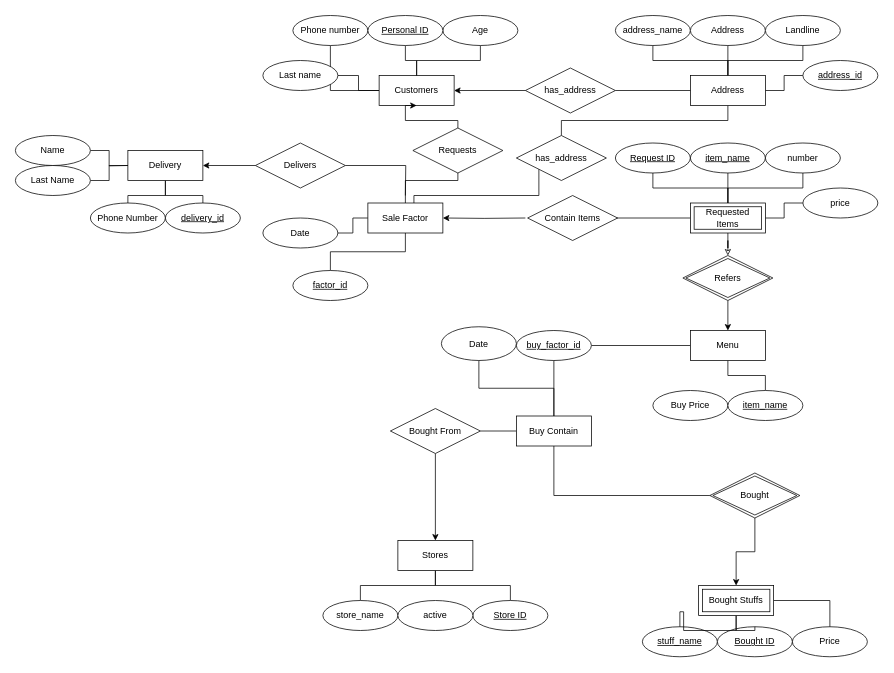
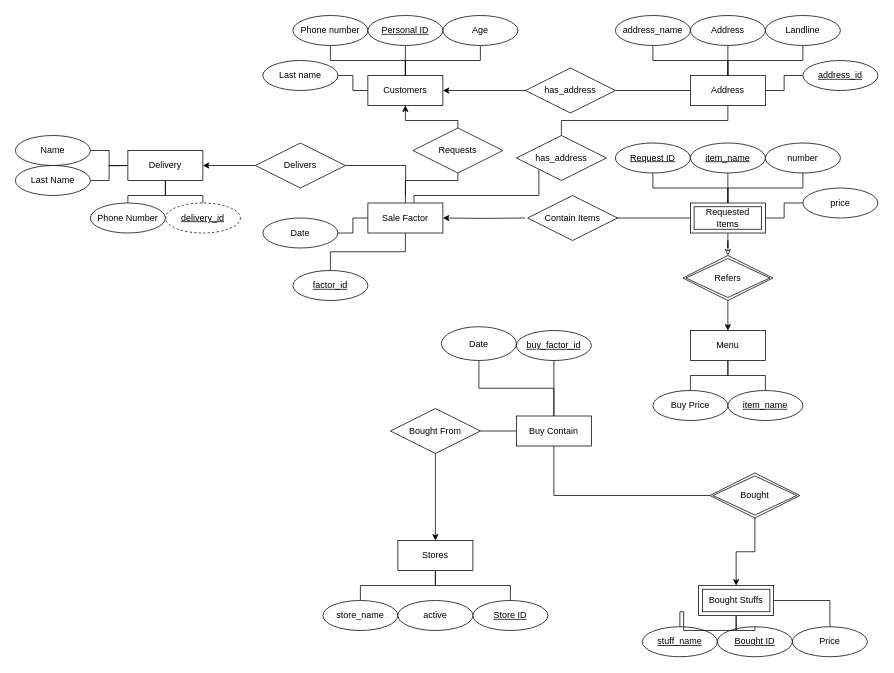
(417, 90) -> (405, 90)
(203, 218) -> (203, 218)
(641, 345) -> (701, 375)
